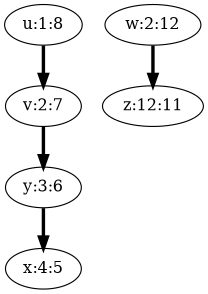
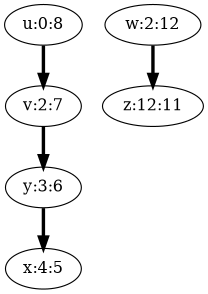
(43, 25) -> (43, 25)
